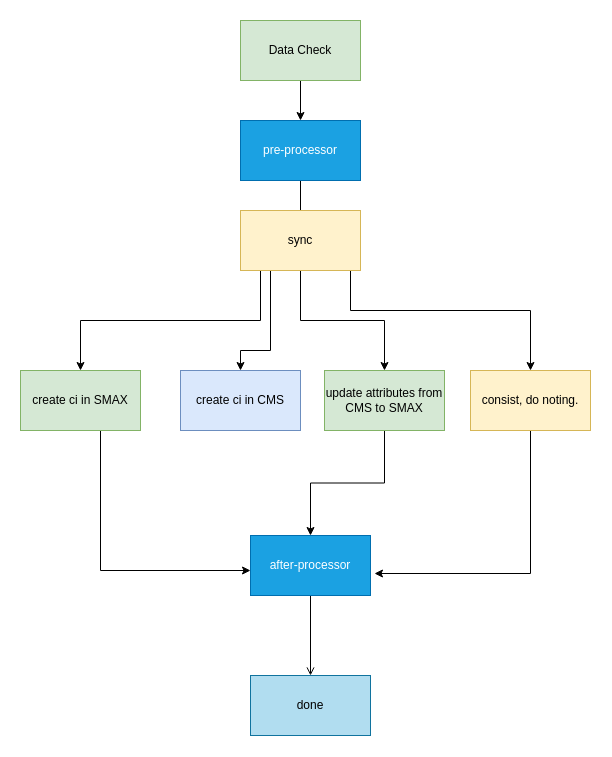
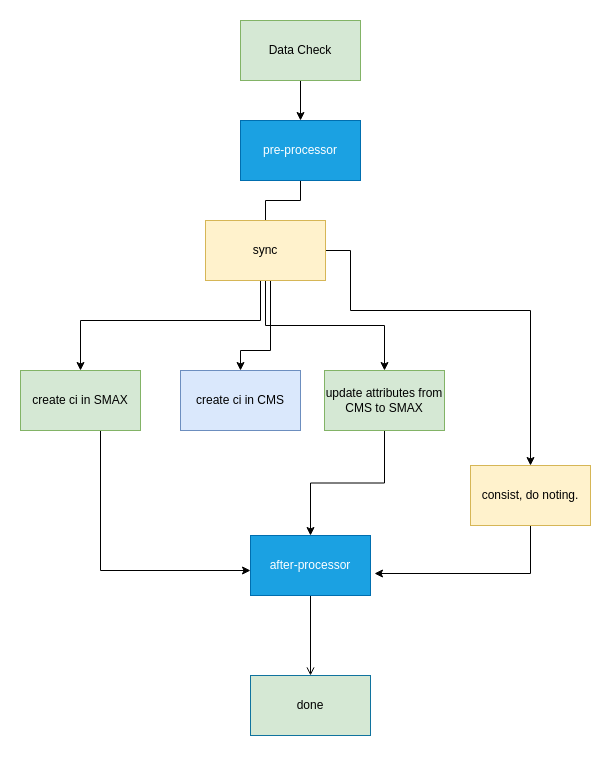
(301, 241) -> (266, 251)
(531, 401) -> (531, 496)
(311, 706) -> (311, 706)
